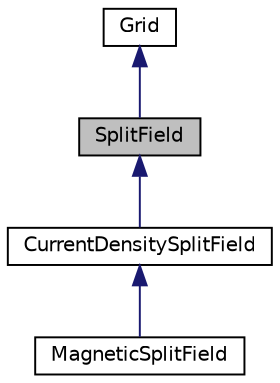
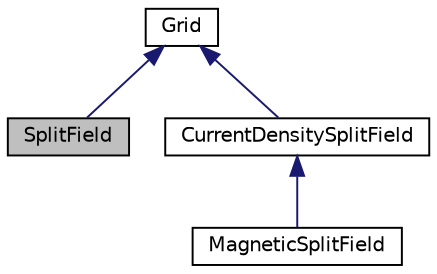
(140, 202) -> (247, 89)
